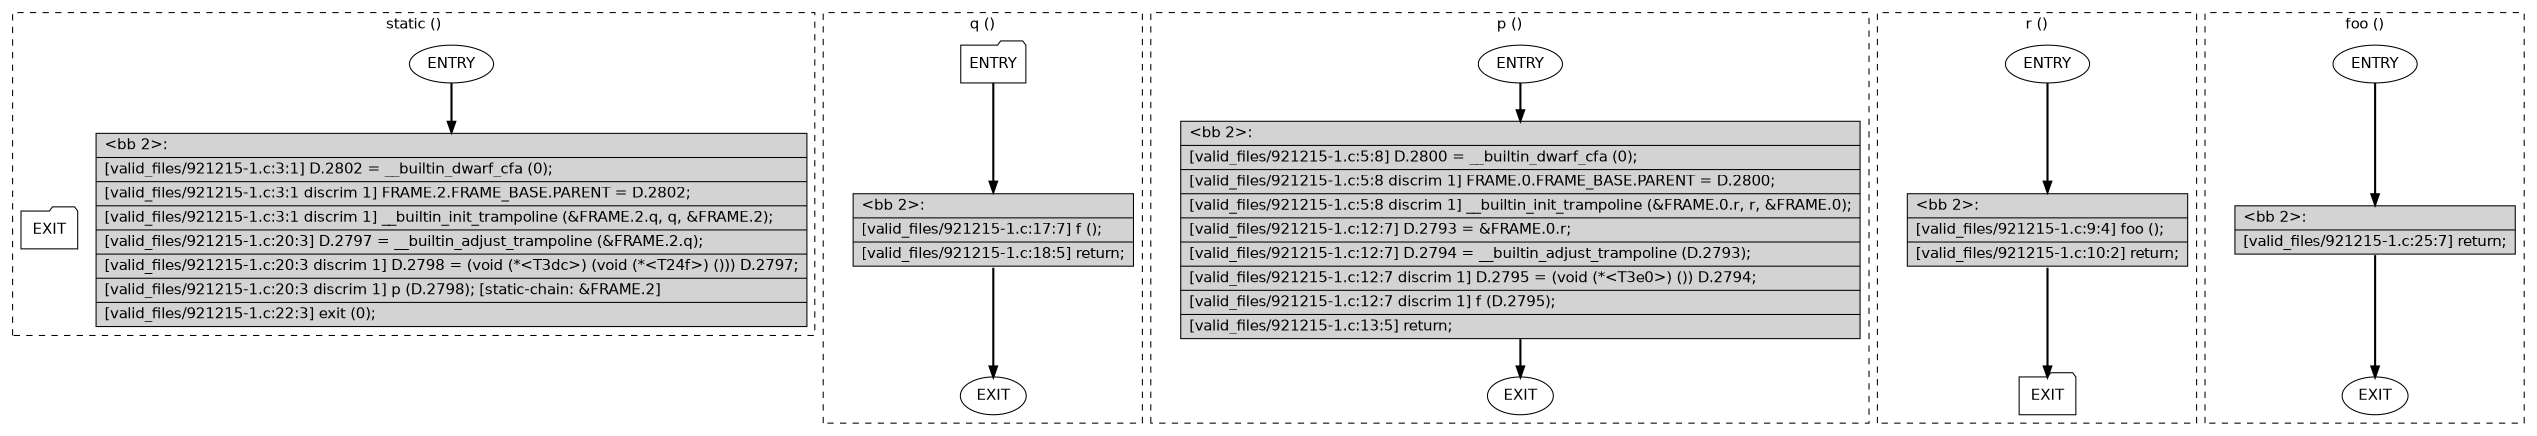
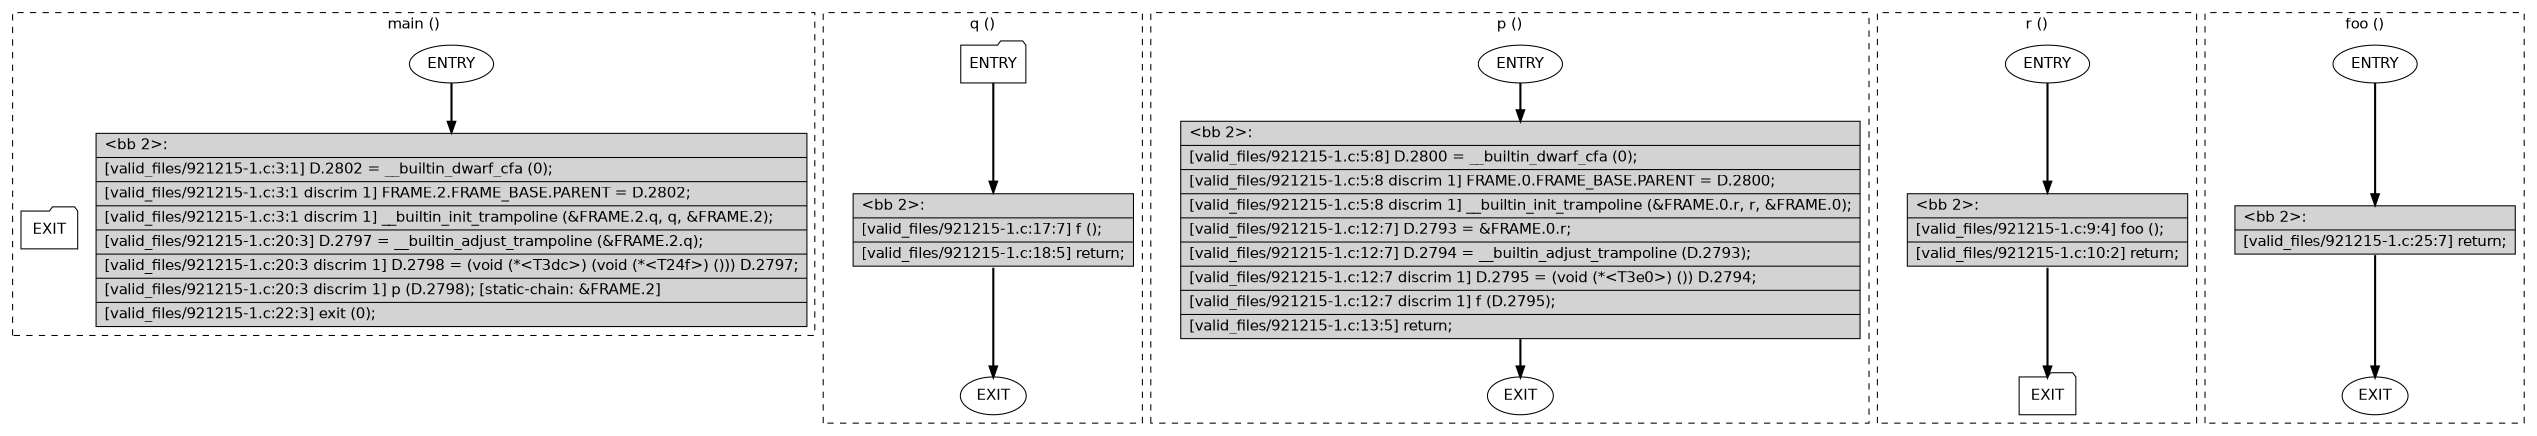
(414, 25) -> (414, 25)
